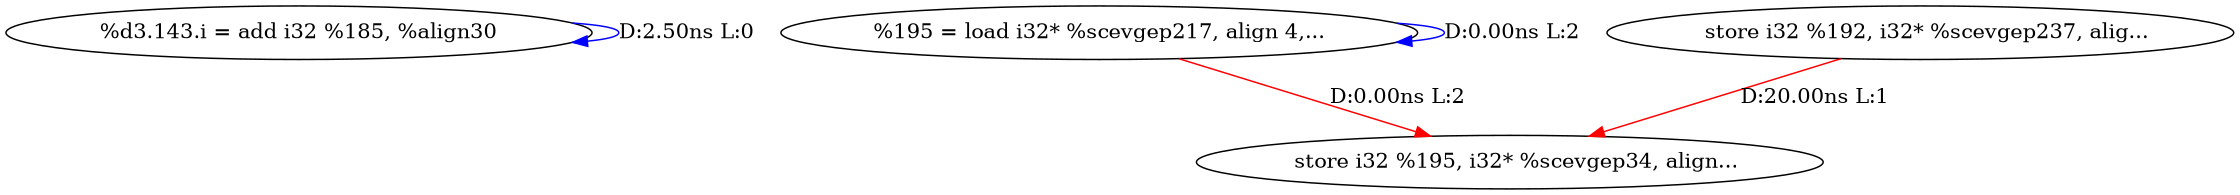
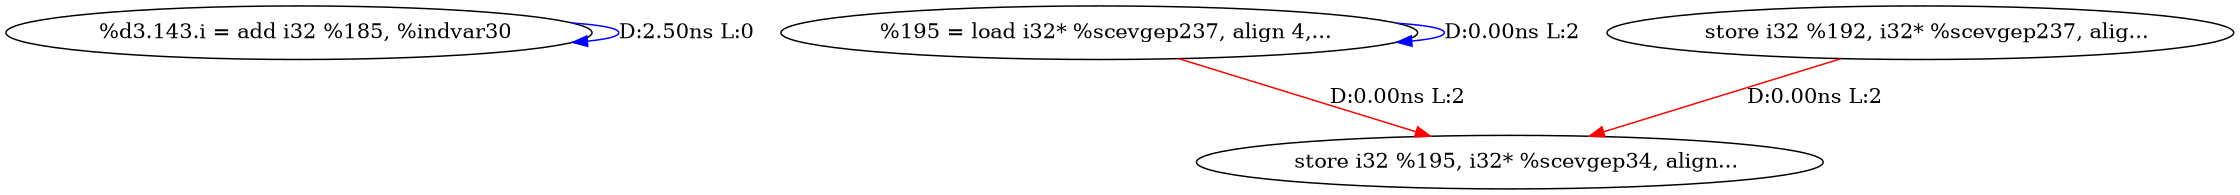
(299, 33) -> (299, 33)
(1099, 33) -> (1099, 33)
(1815, 97) -> (1815, 97)
